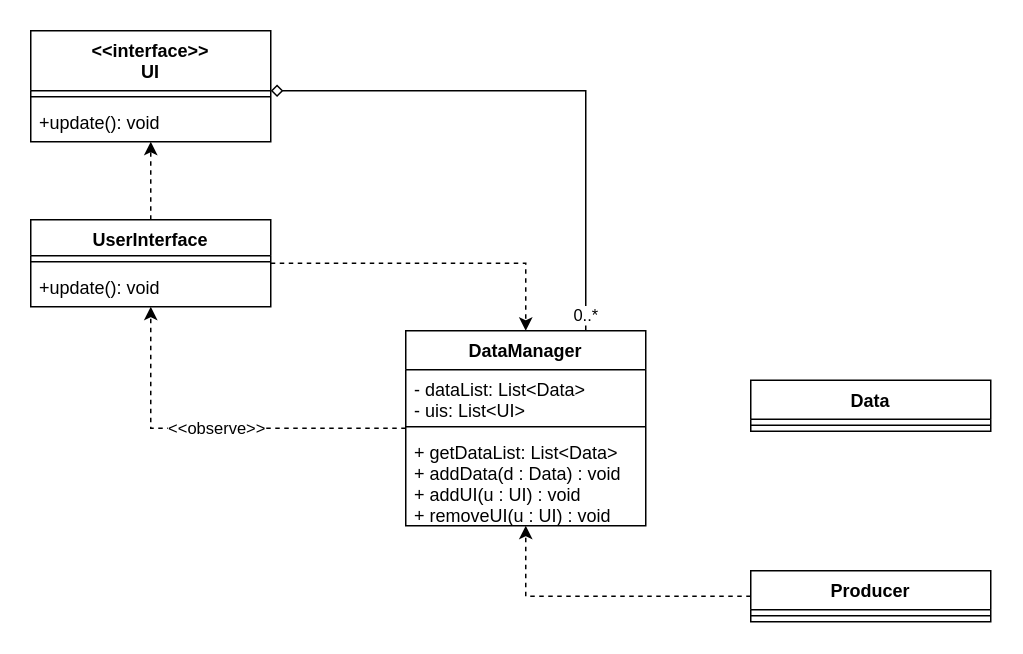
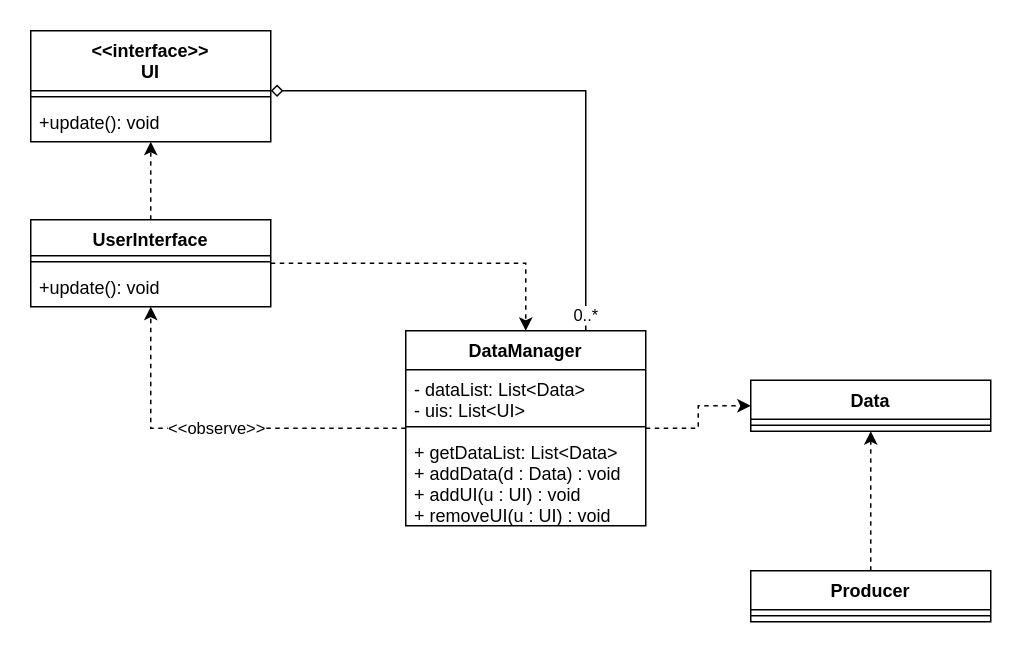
none -> (698, 422)
none -> (871, 506)
(609, 596) -> none
